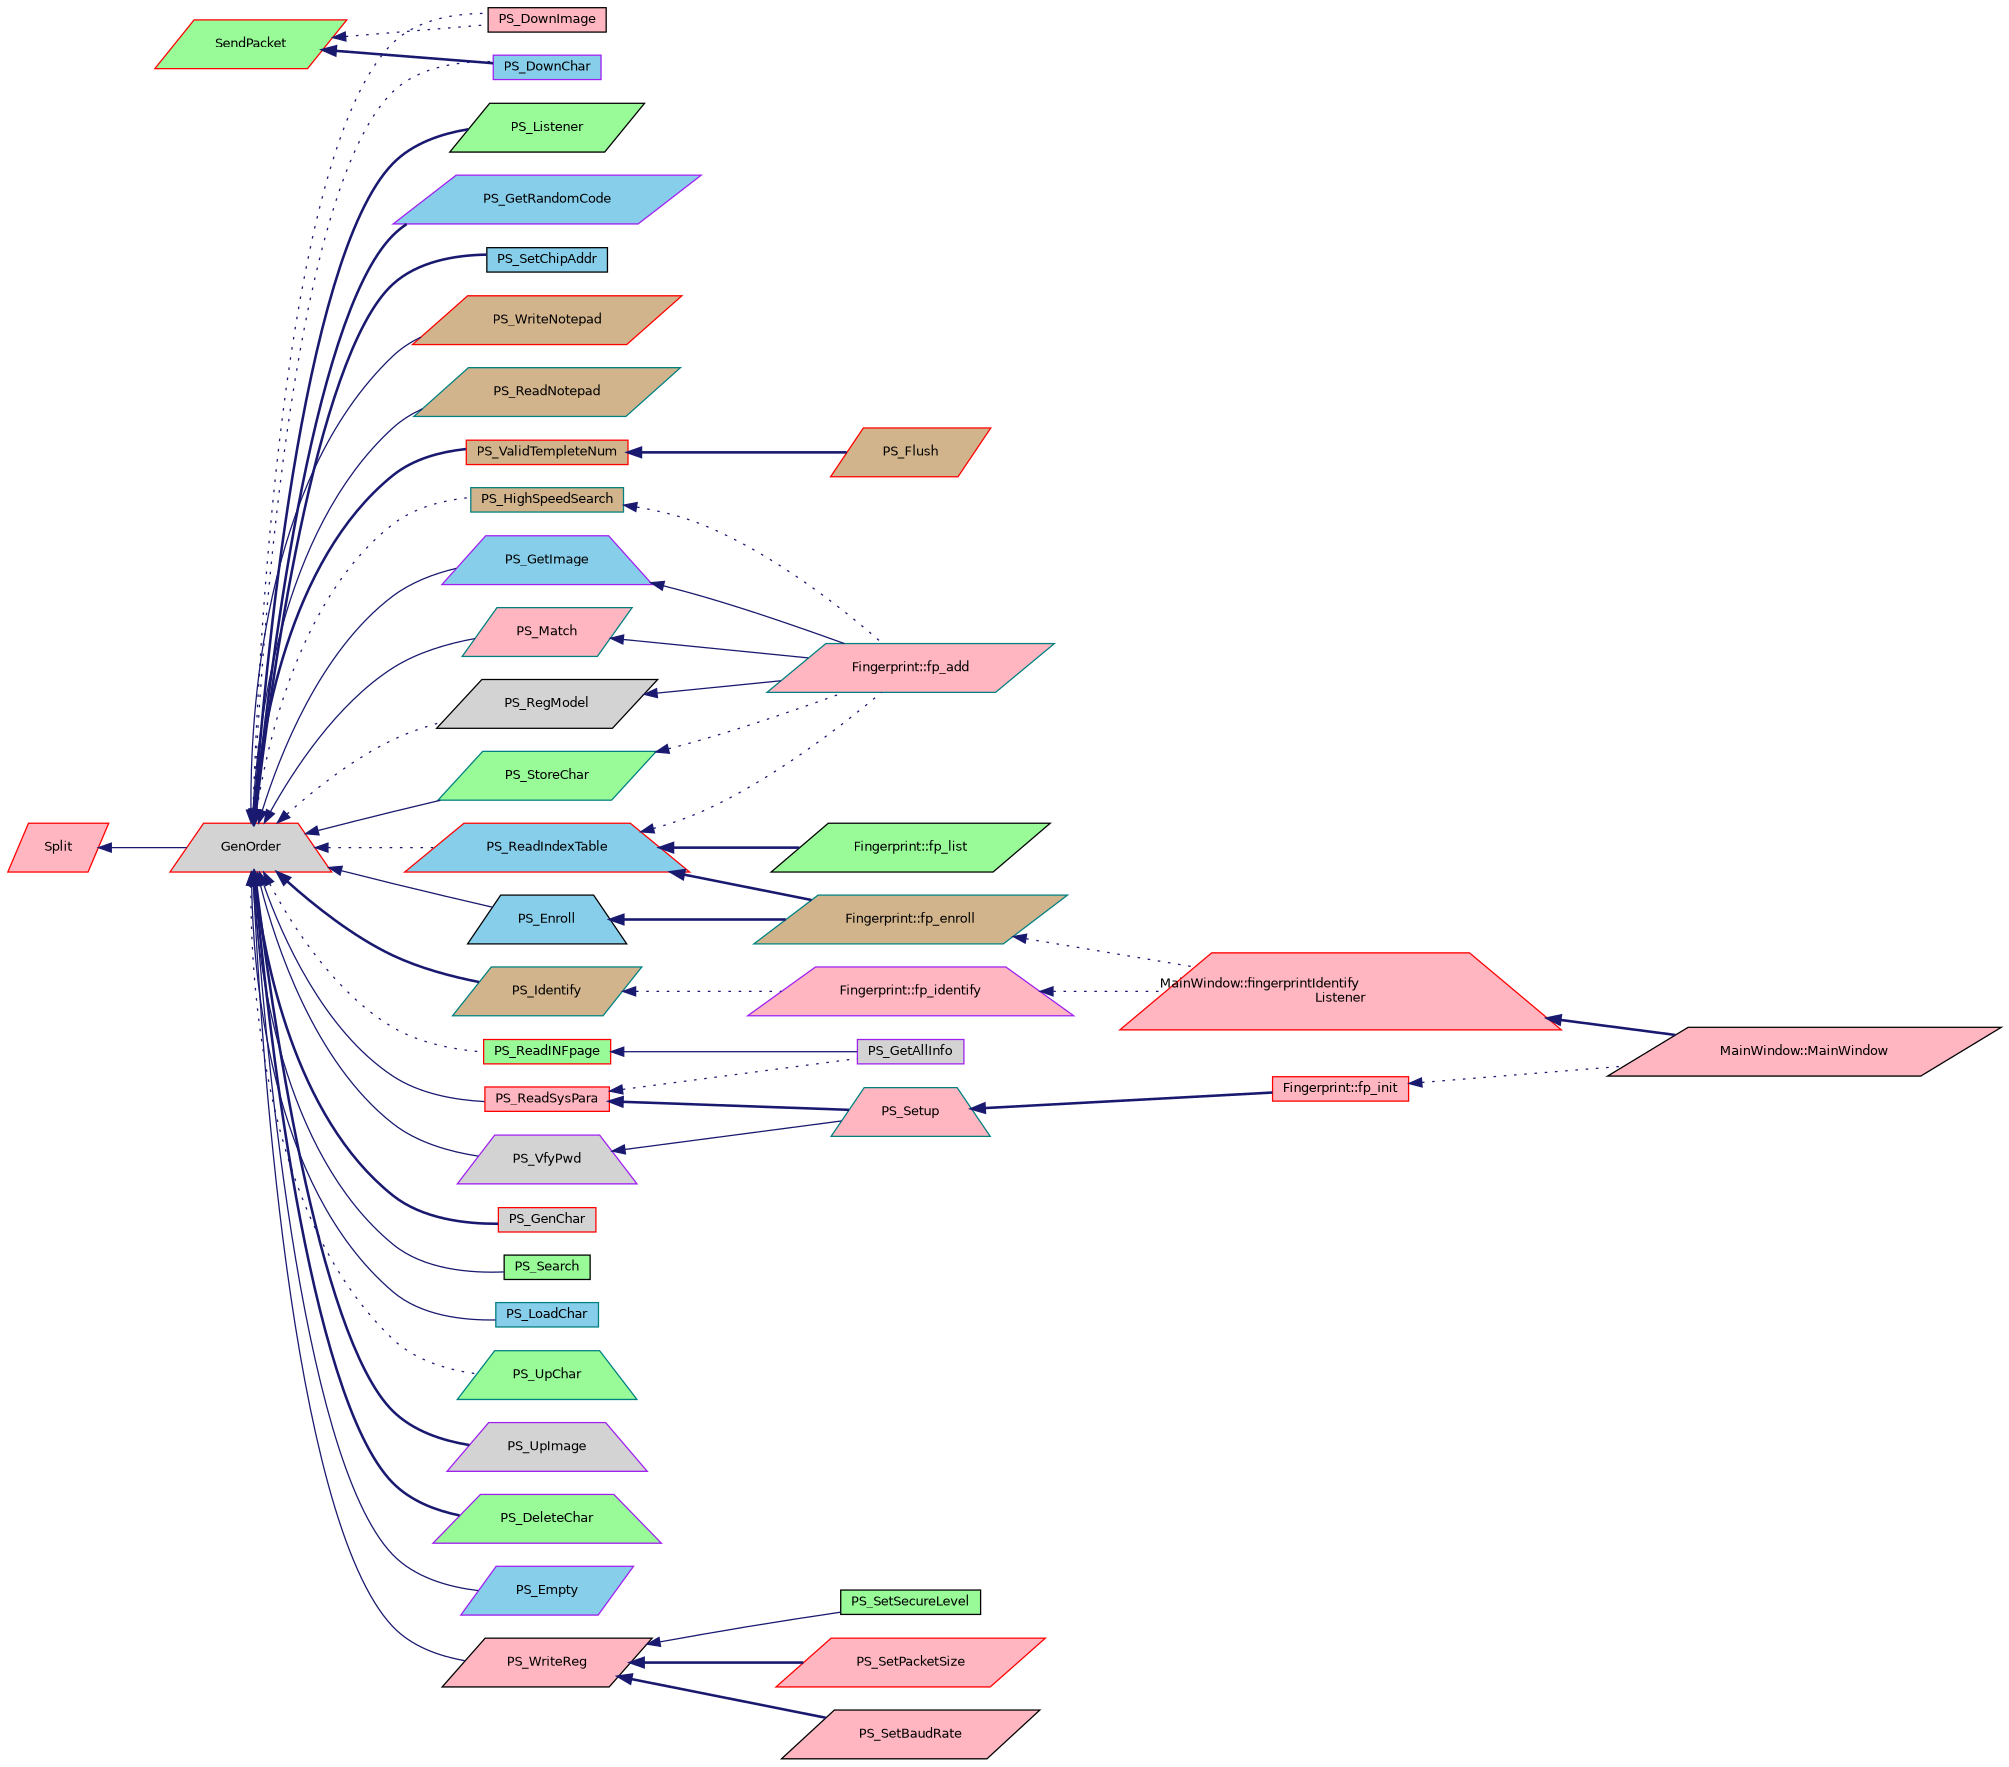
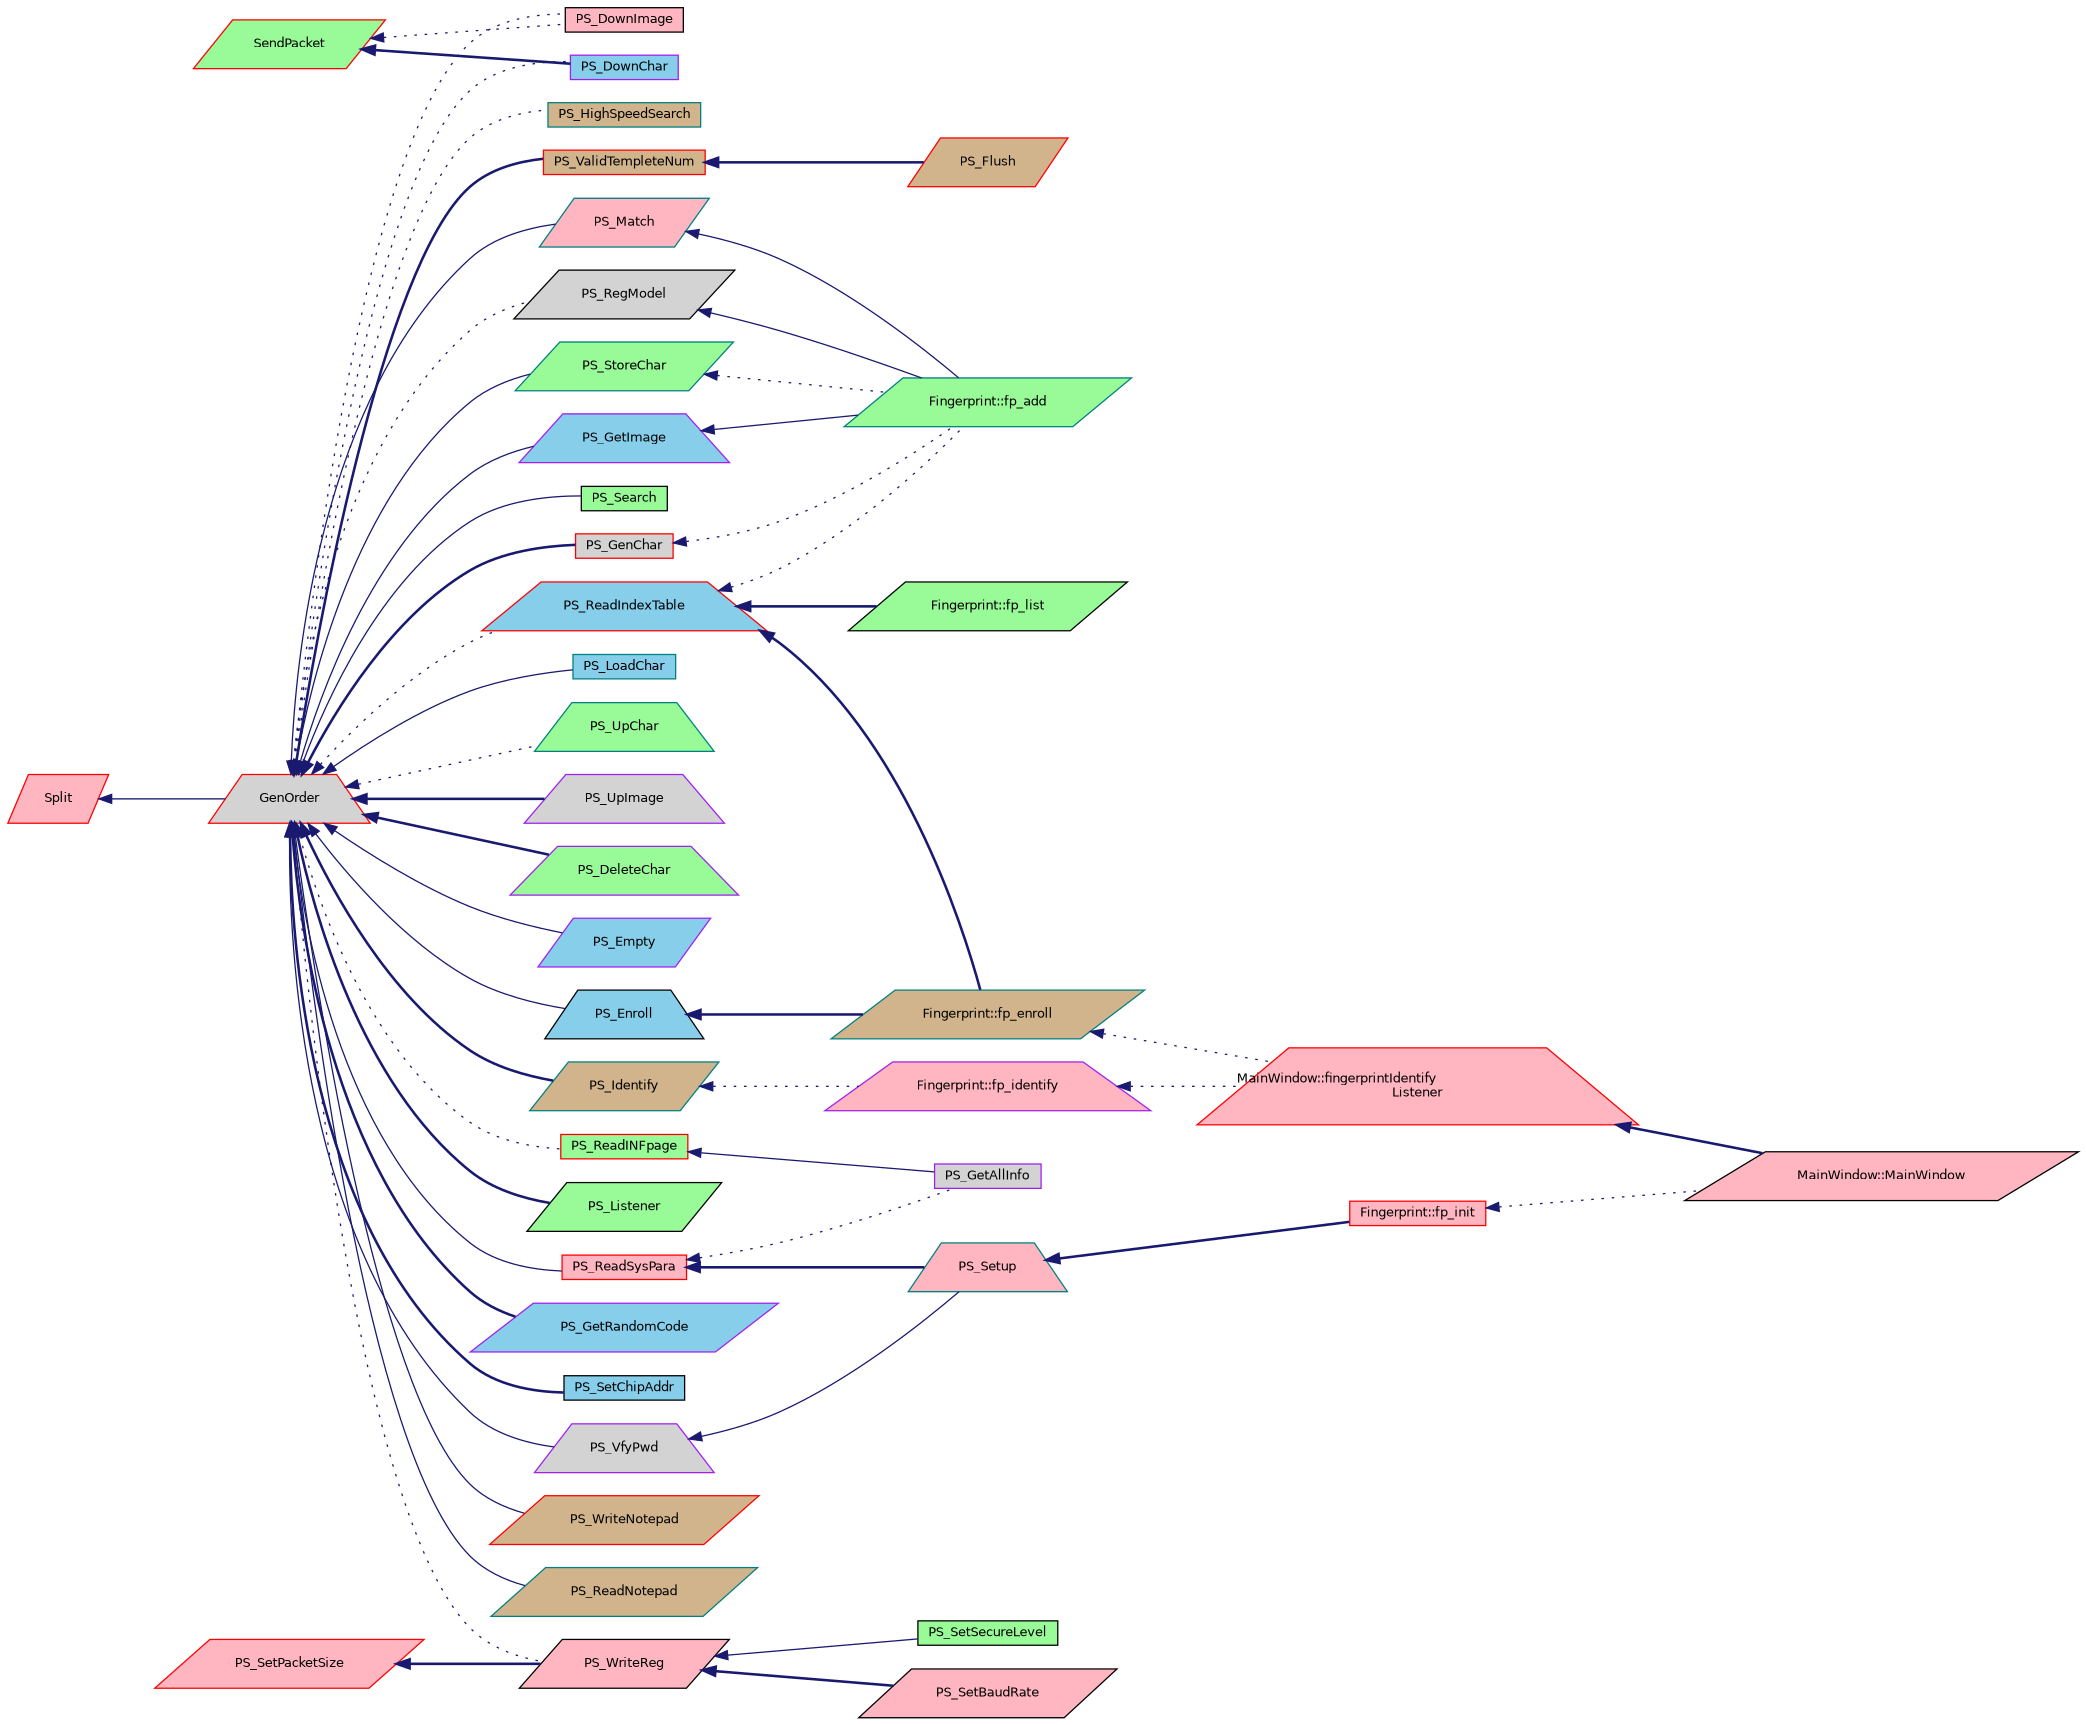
(768, 559) -> (827, 502)
(911, 668) -> (988, 402)
(293, 1305) -> (351, 1282)
(724, 1663) -> (475, 1664)
